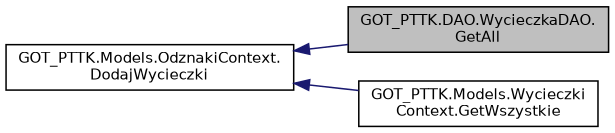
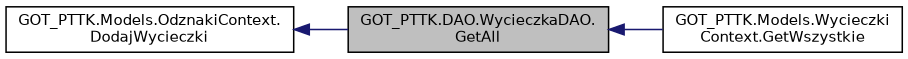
(334, 88) -> (643, 30)
